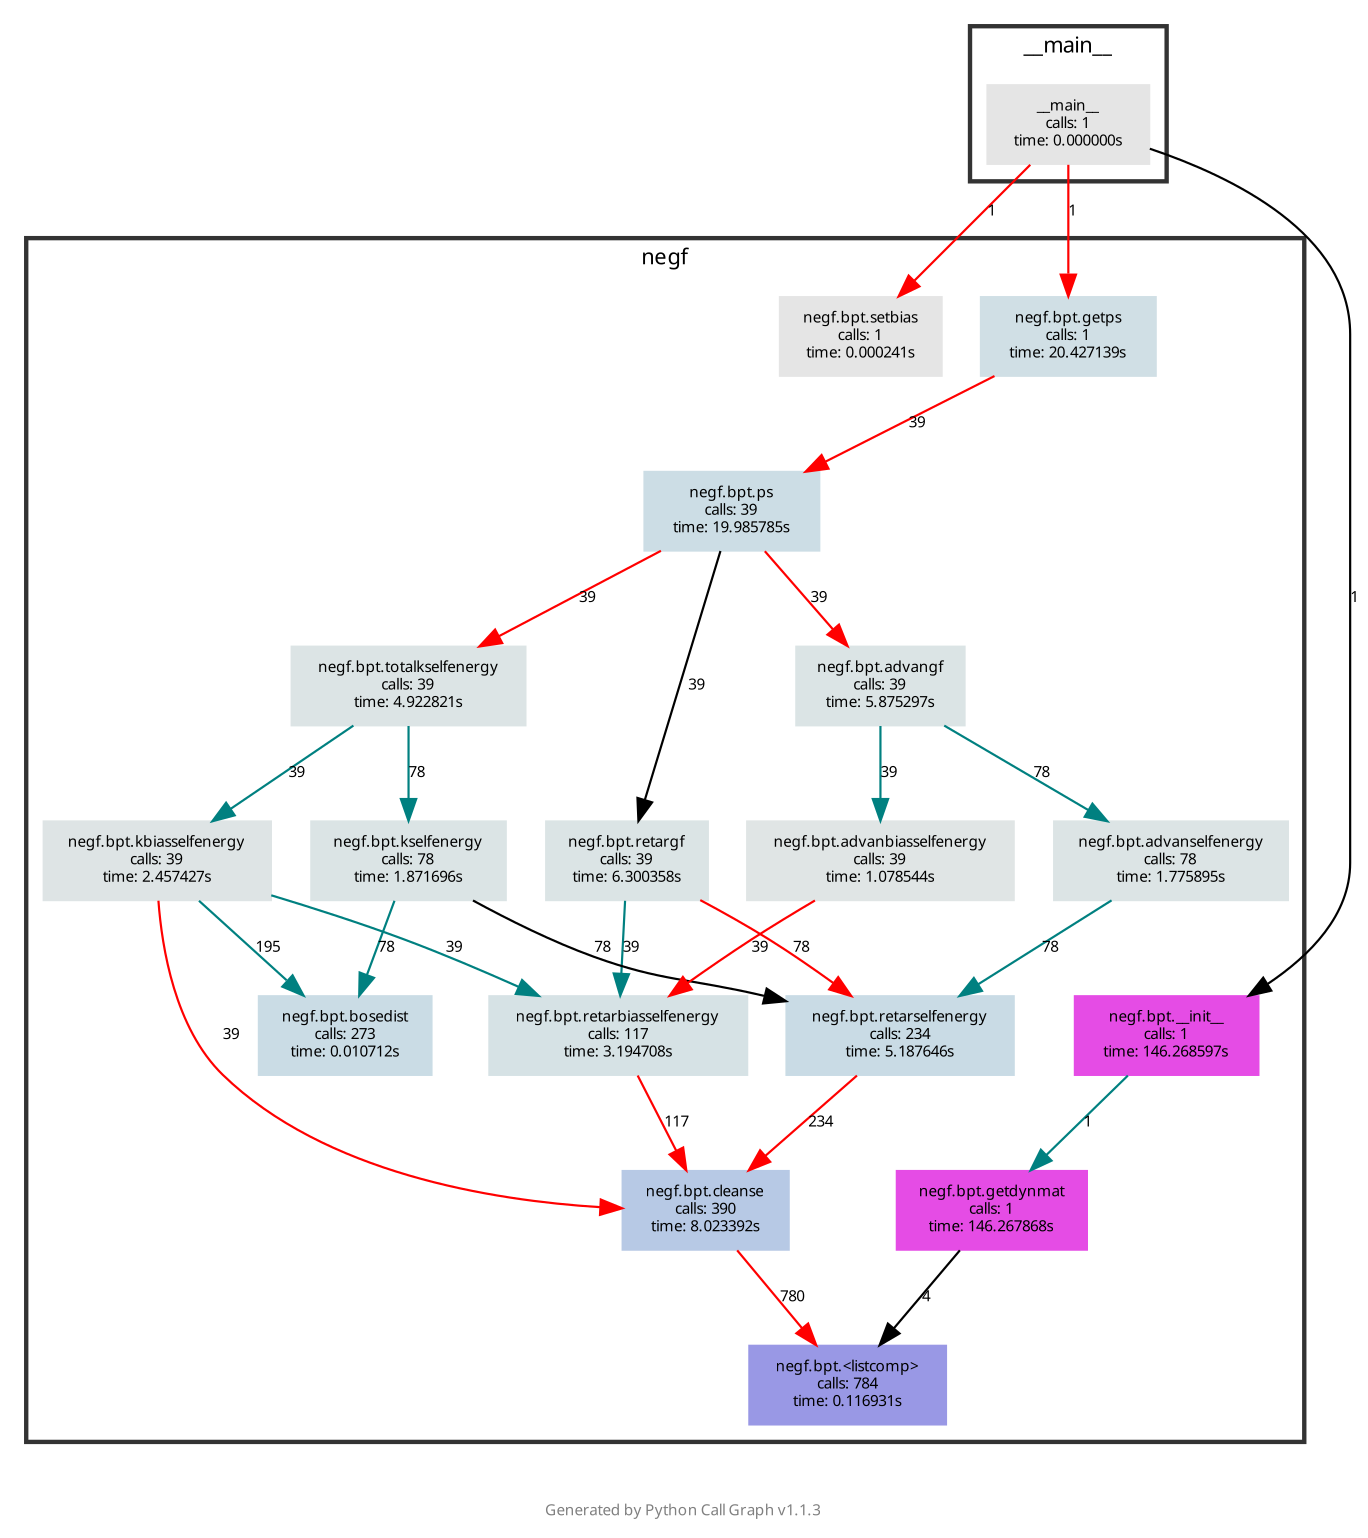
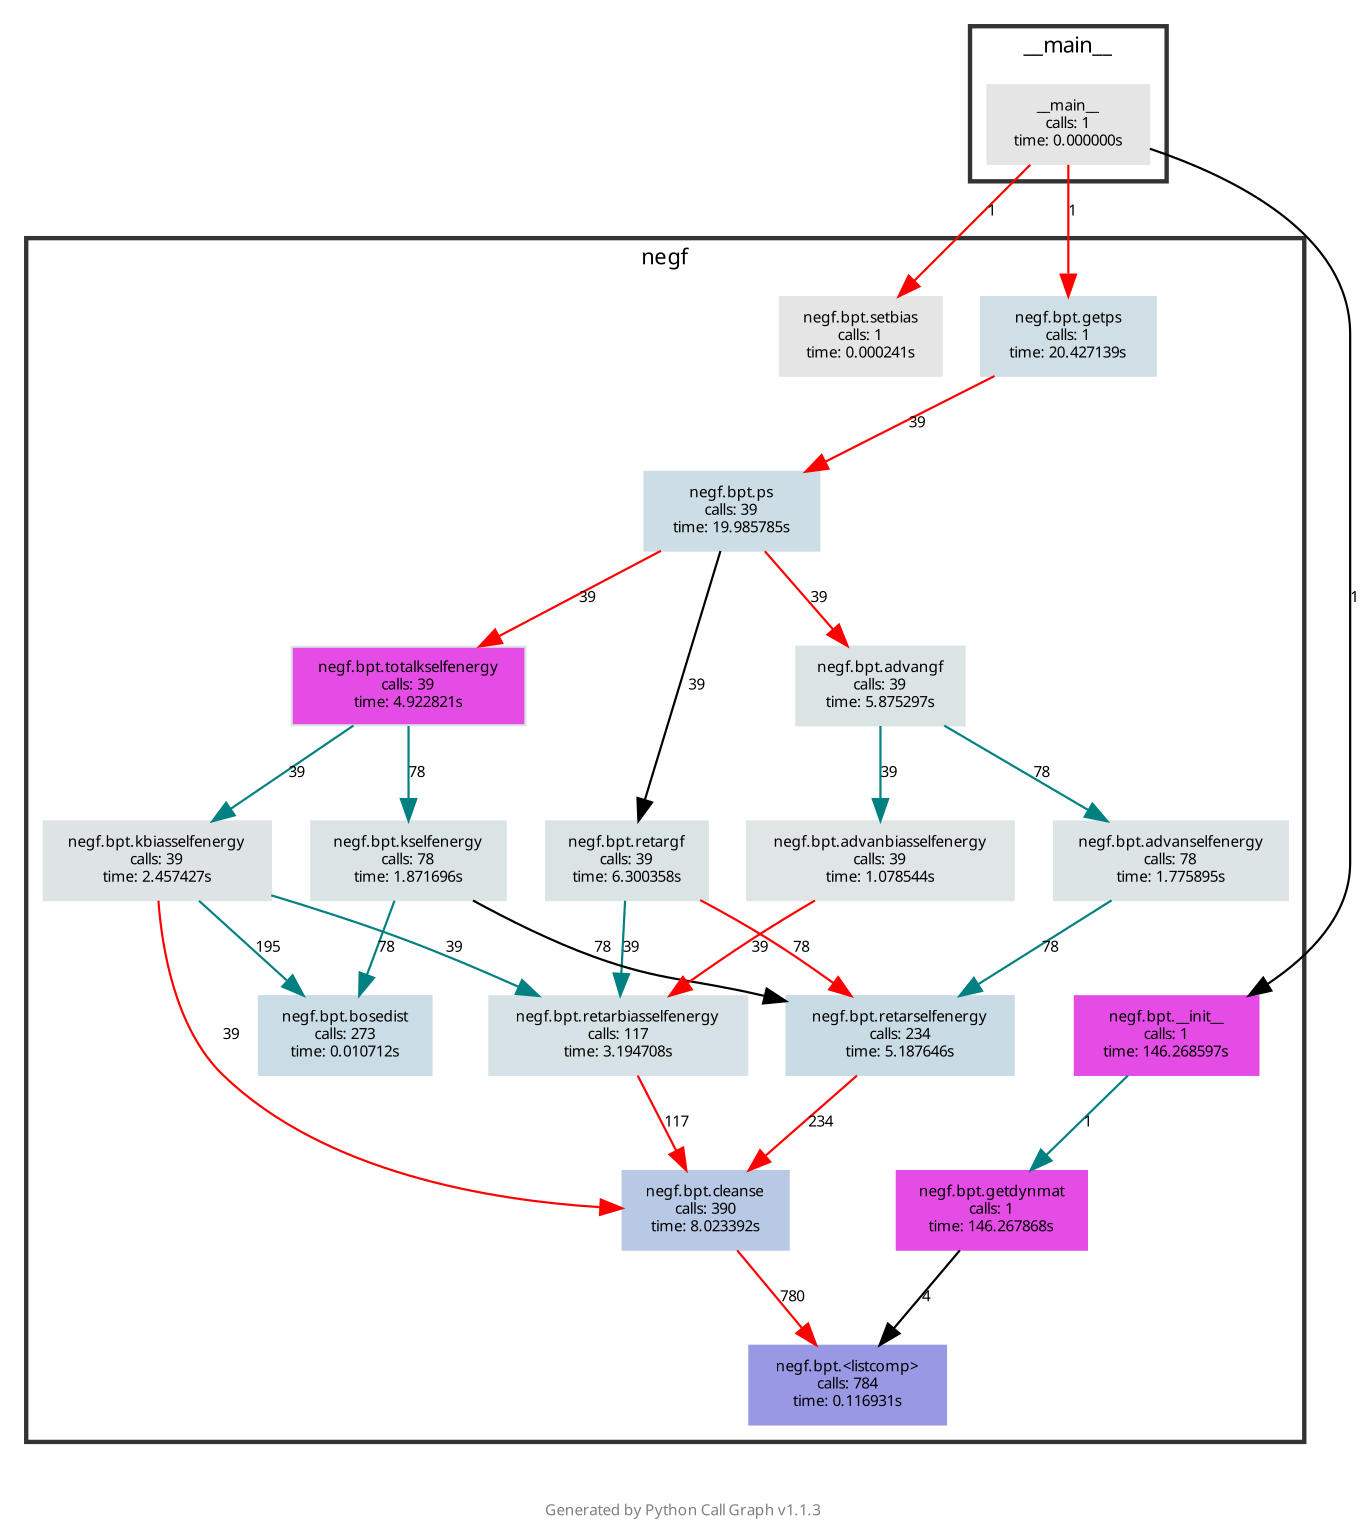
(409, 686) -> (409, 686)
